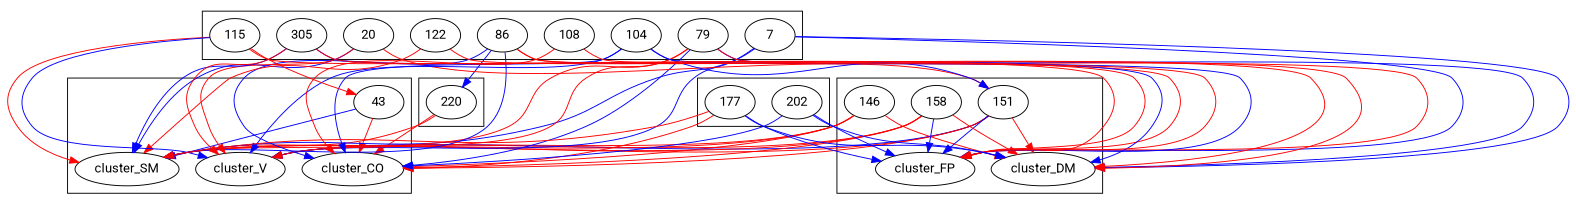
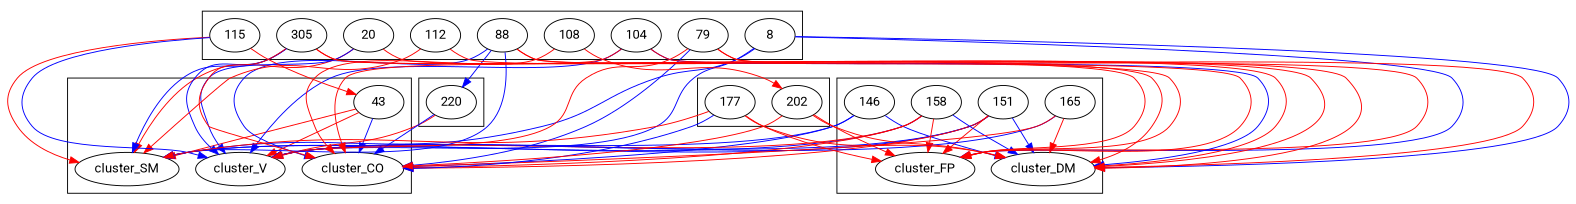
(436, 35) -> (436, 35)
(502, 35) -> (502, 35)
(770, 35) -> (770, 35)
(773, 62) -> none
(792, 62) -> (792, 62)
(450, 65) -> (450, 65)
(1454, 67) -> (1454, 67)
(807, 70) -> (1263, 85)
(1202, 71) -> (1244, 83)
(545, 73) -> (945, 61)
(1200, 77) -> (659, 70)
(203, 88) -> (245, 66)
(181, 89) -> (181, 89)
(187, 93) -> (187, 93)
none -> (1070, 102)
(512, 125) -> none
(932, 128) -> (932, 128)
(279, 129) -> (279, 129)
none -> (324, 129)
none -> (220, 130)
(368, 131) -> (368, 131)
(1020, 131) -> (1023, 135)
(408, 132) -> (408, 132)
(967, 133) -> (969, 131)
(981, 133) -> (995, 142)
(849, 135) -> (849, 135)
(941, 140) -> (916, 132)
(807, 143) -> (807, 143)
(902, 143) -> (902, 143)
(307, 145) -> (392, 135)
(570, 145) -> (570, 145)
(869, 146) -> (869, 146)
(515, 148) -> none
(549, 150) -> (549, 150)
(583, 151) -> (583, 151)
(600, 153) -> (600, 153)
(636, 155) -> (636, 155)
(566, 156) -> (566, 156)
